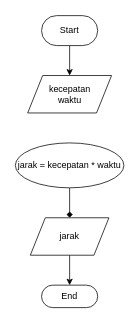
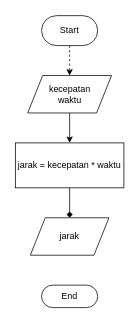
(70, 57) -> (70, 57)
none -> (70, 125)
(70, 165) -> (70, 165)
(70, 267) -> none
